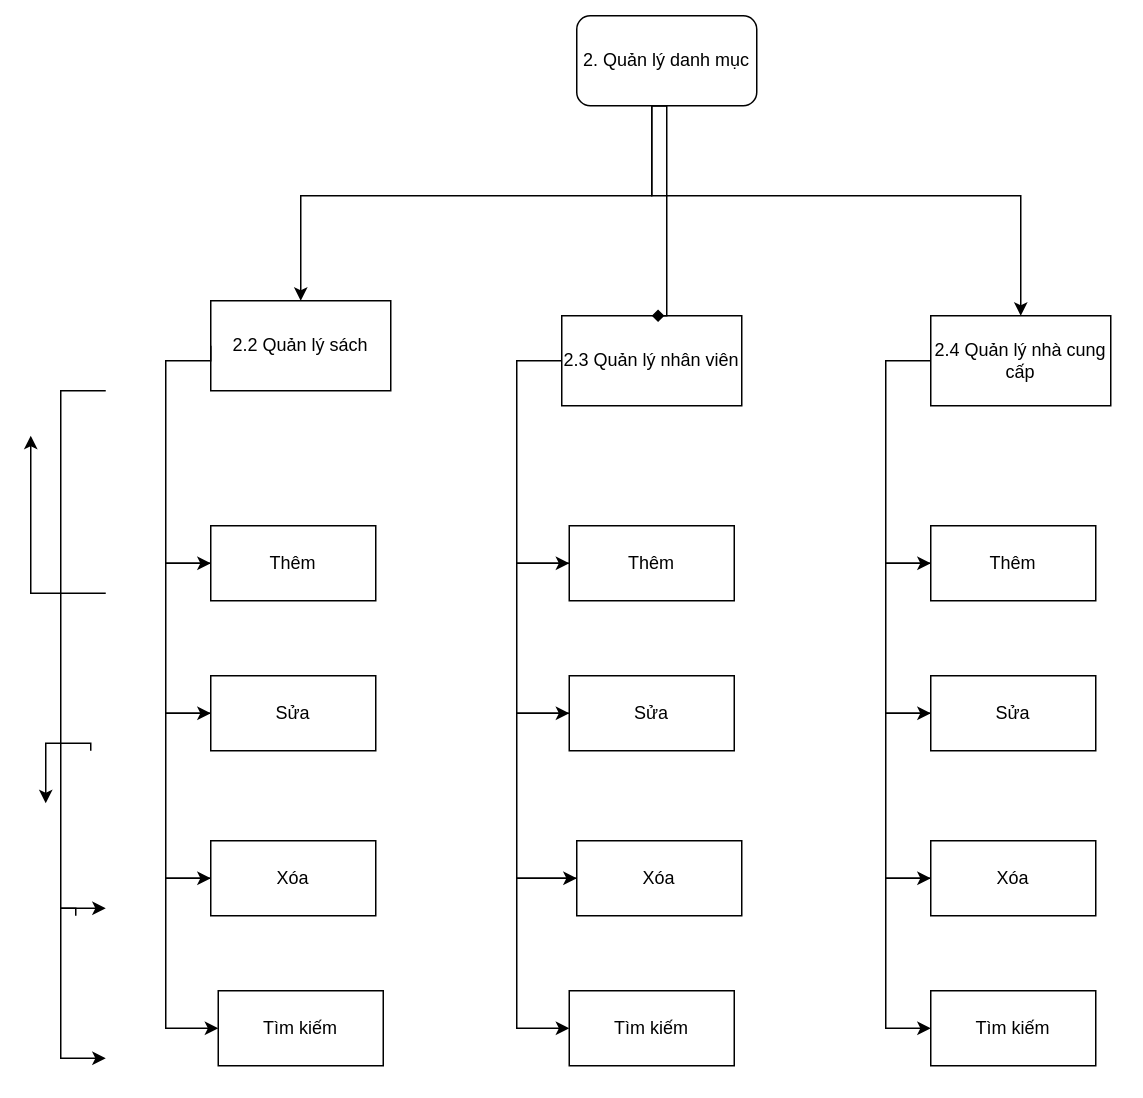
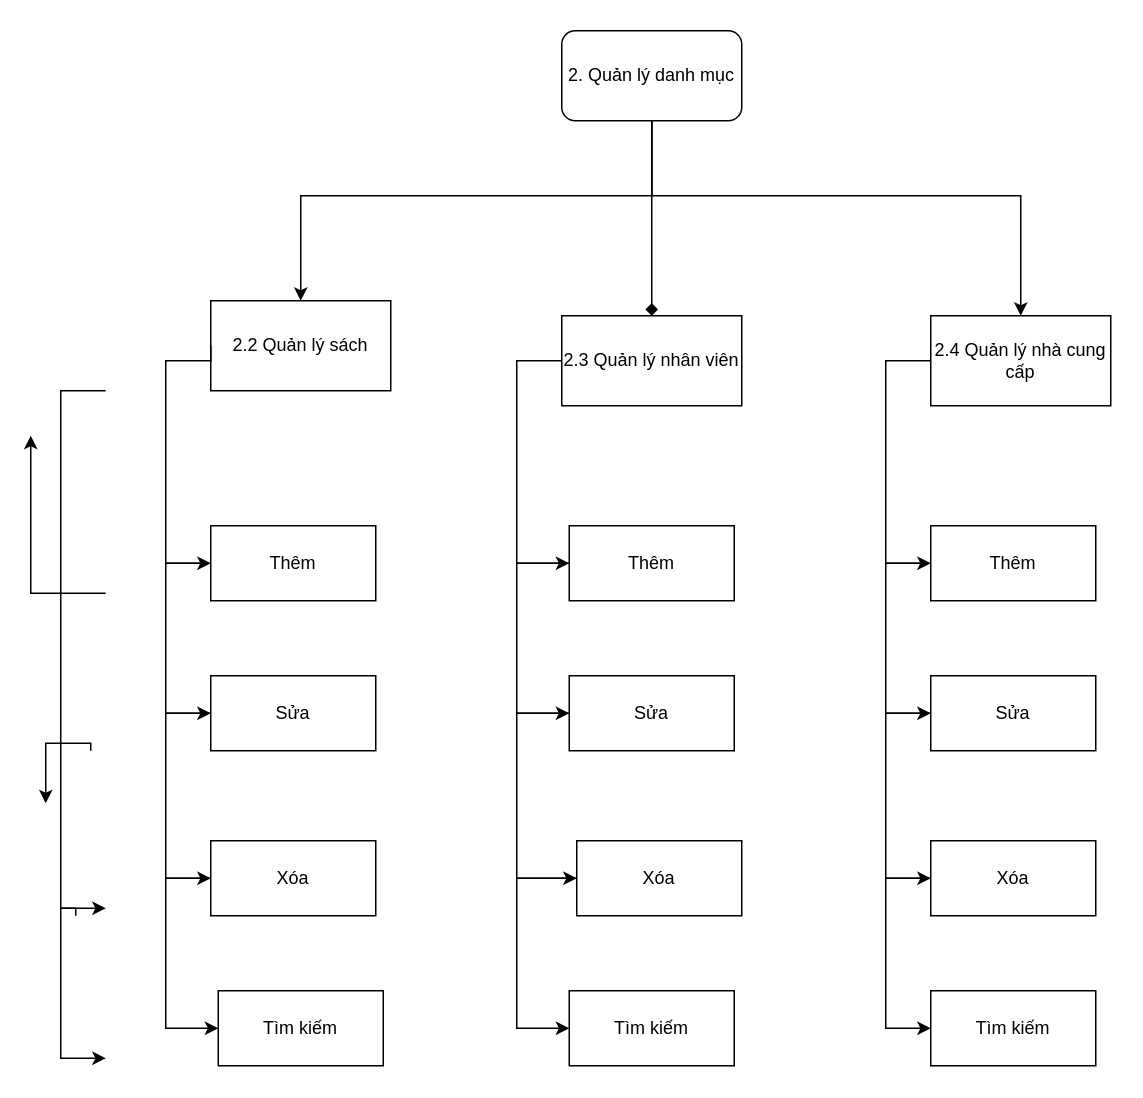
(667, 61) -> (652, 76)
